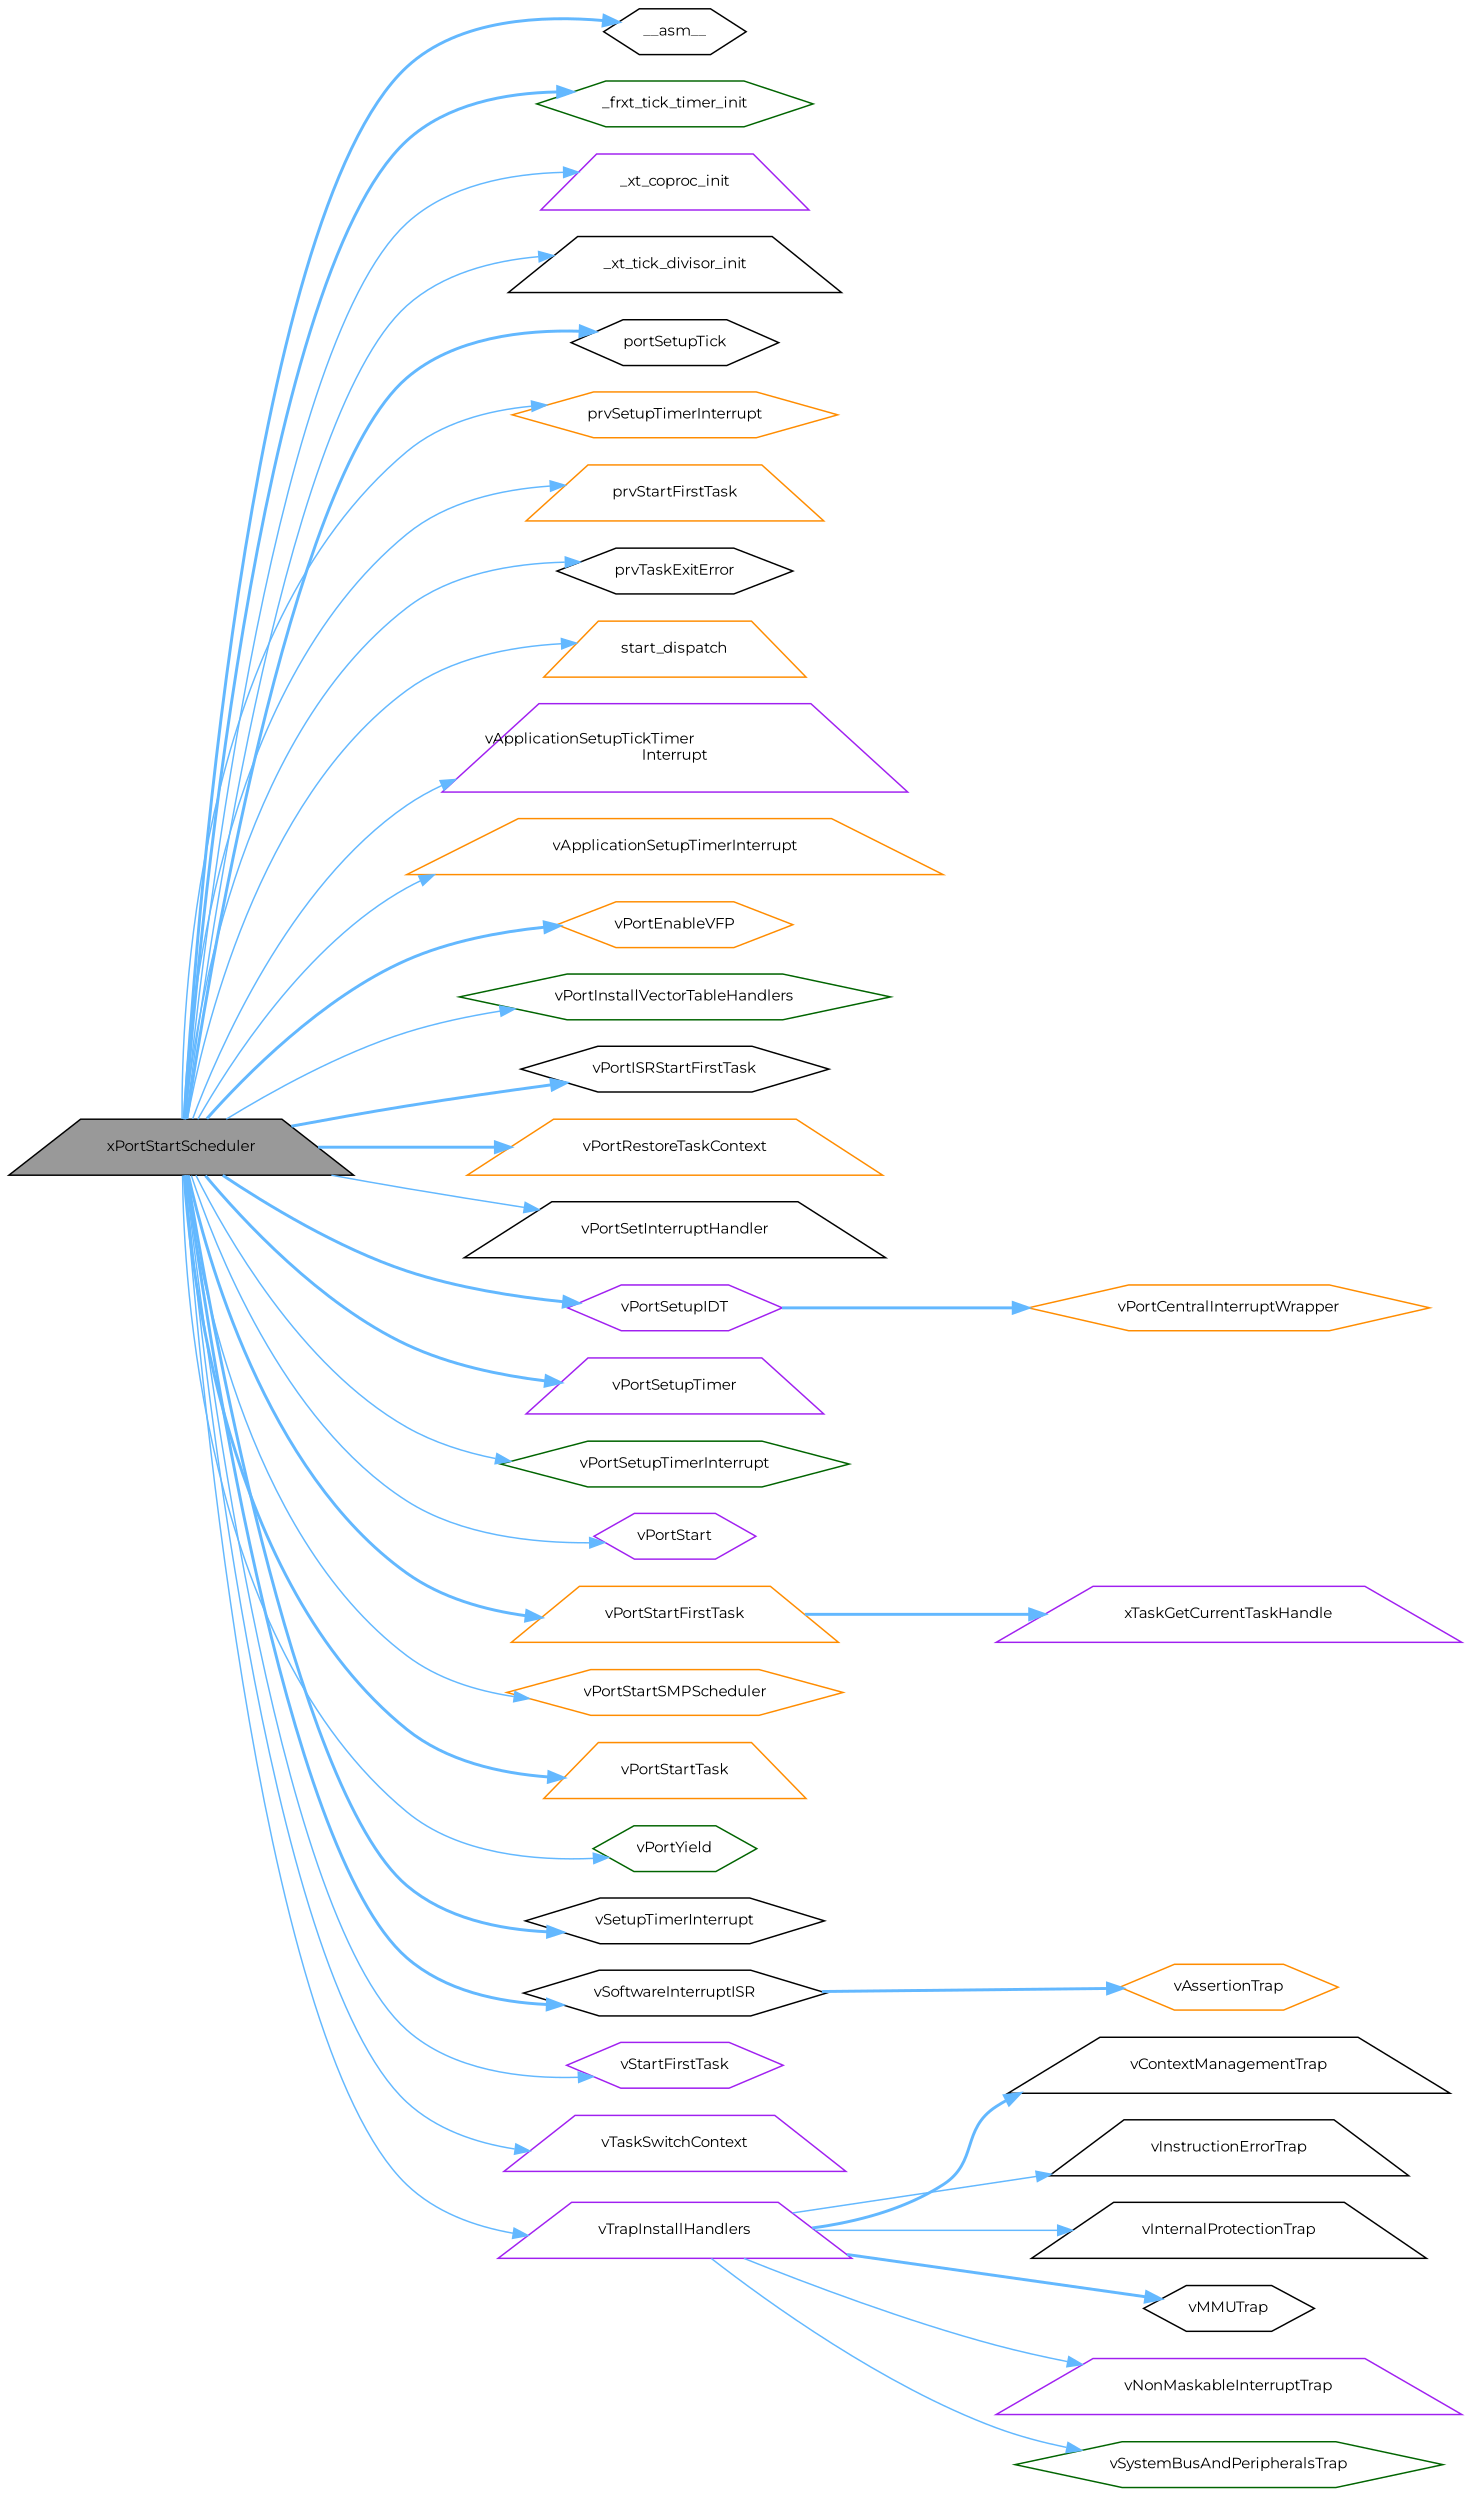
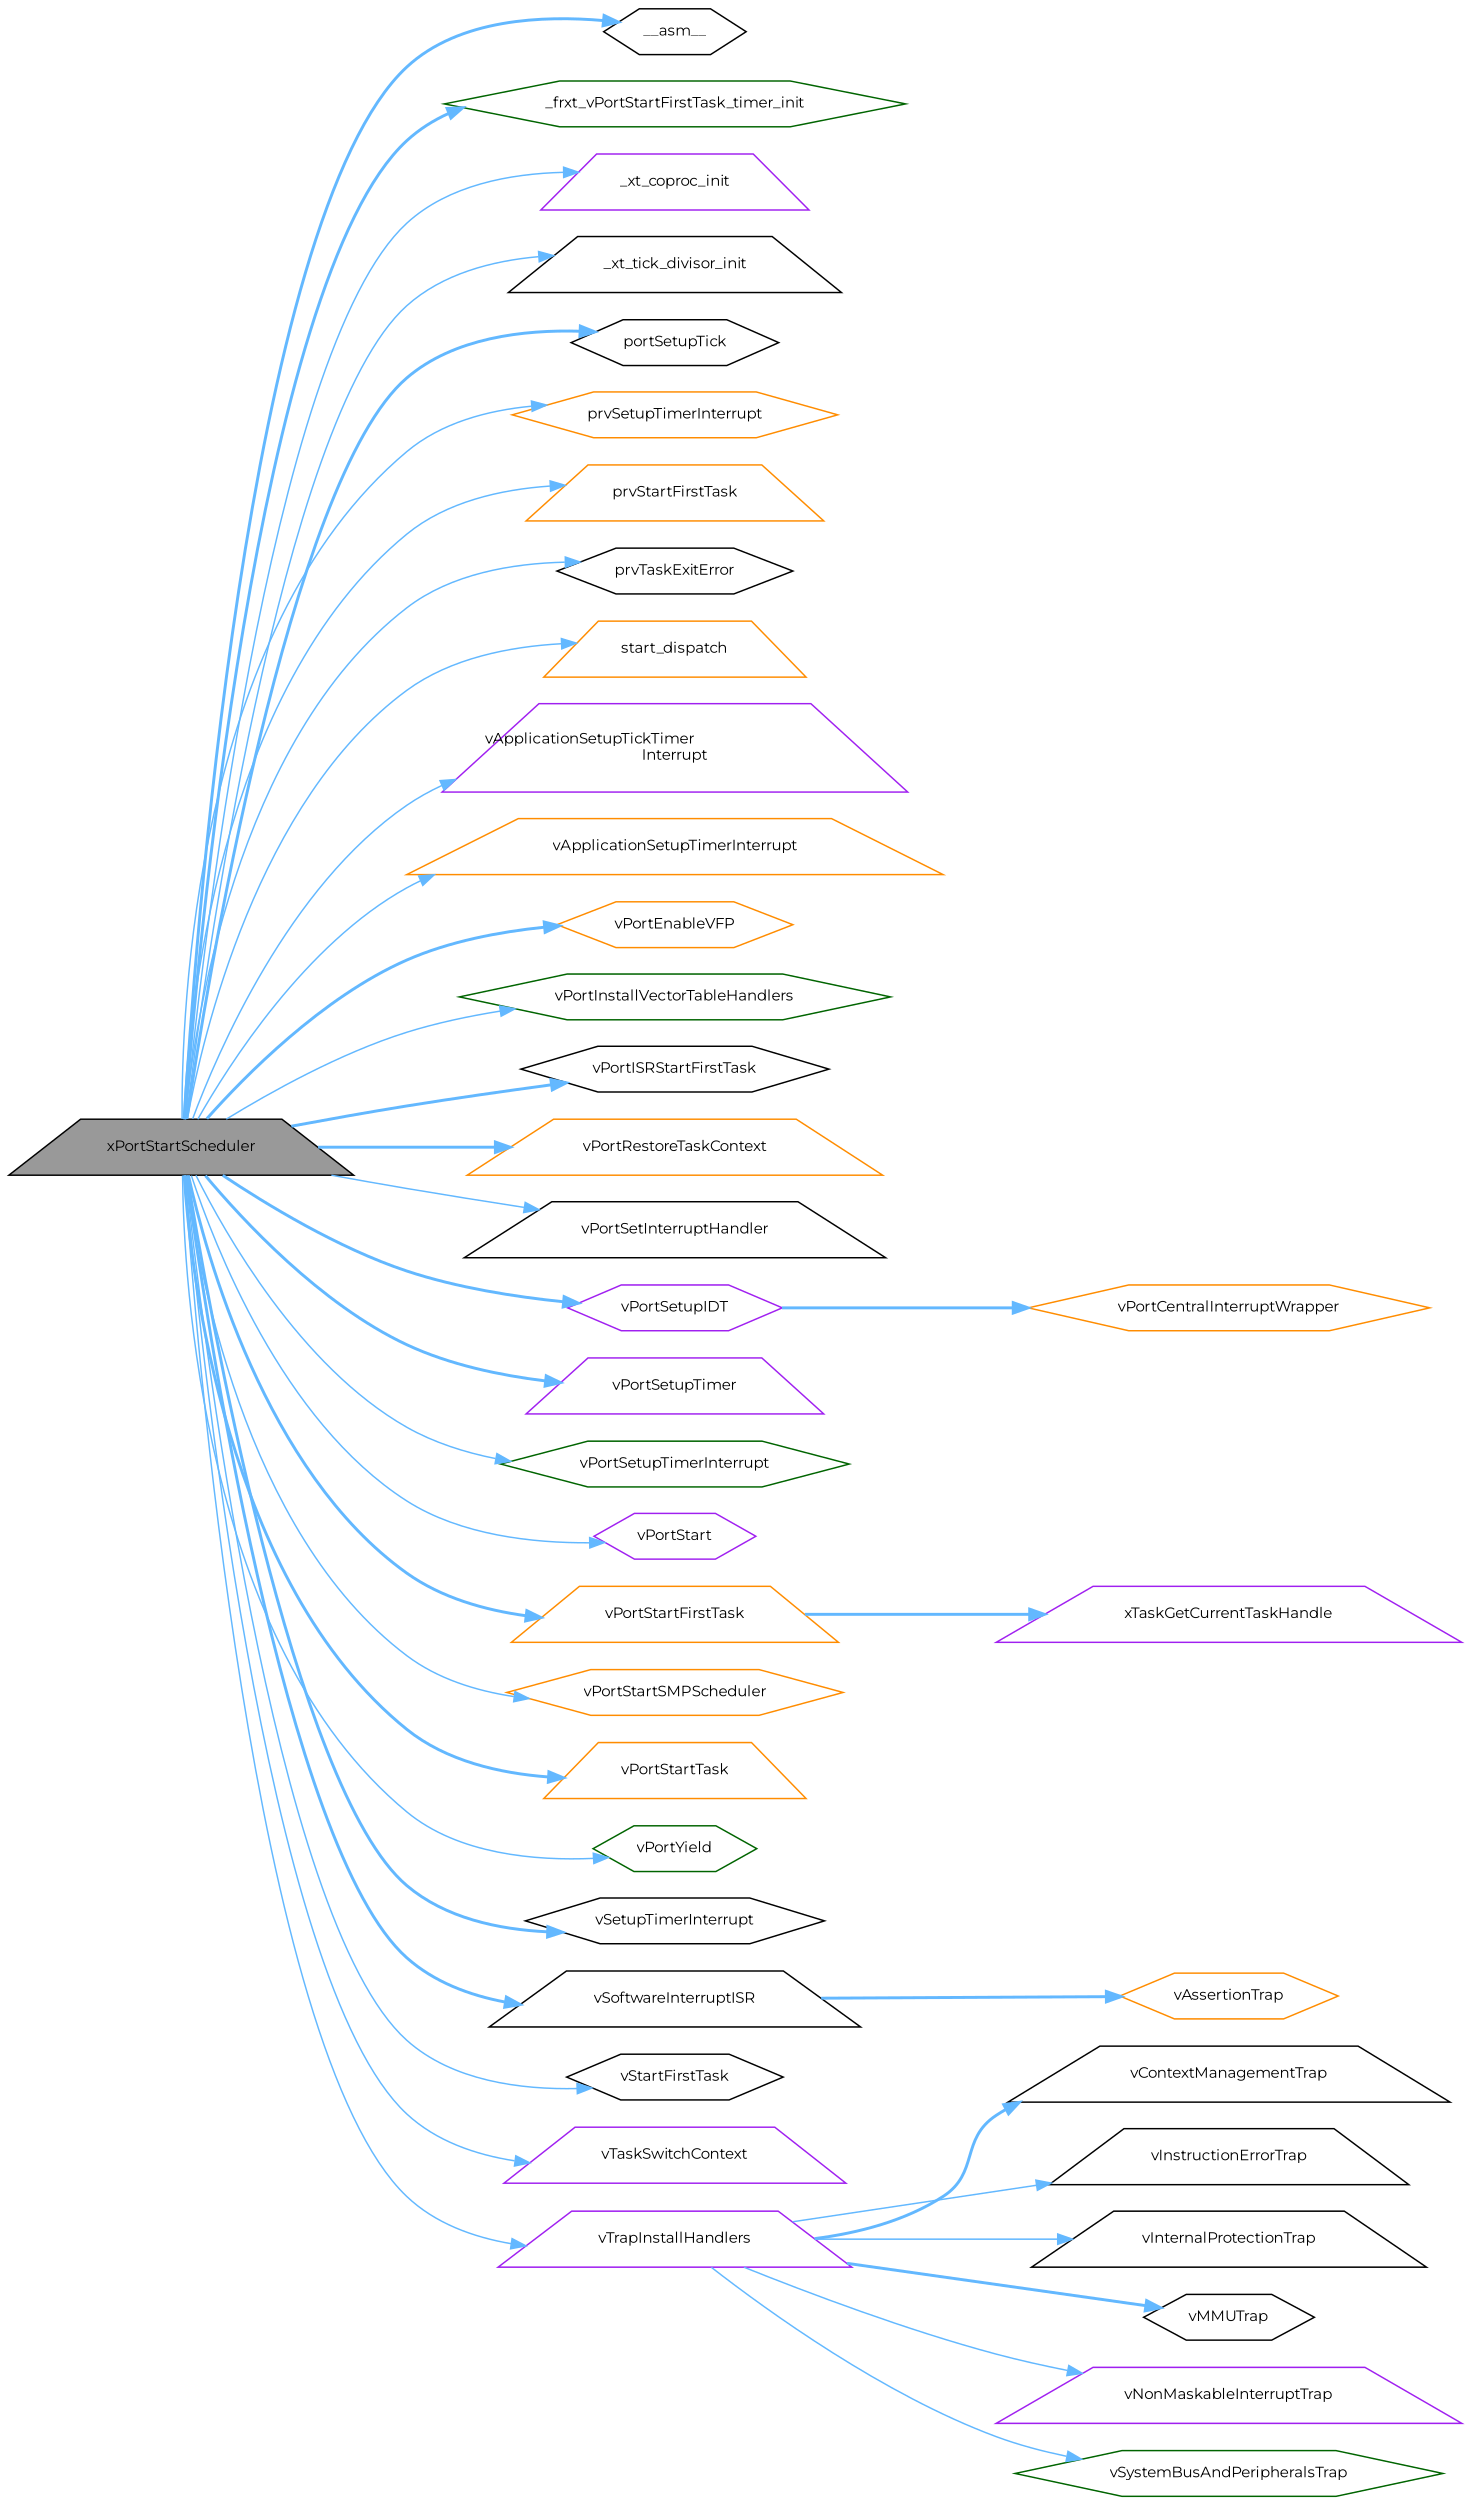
(675, 104) -> (675, 104)
(675, 1993) -> (675, 1999)
(675, 2065) -> (675, 2077)
